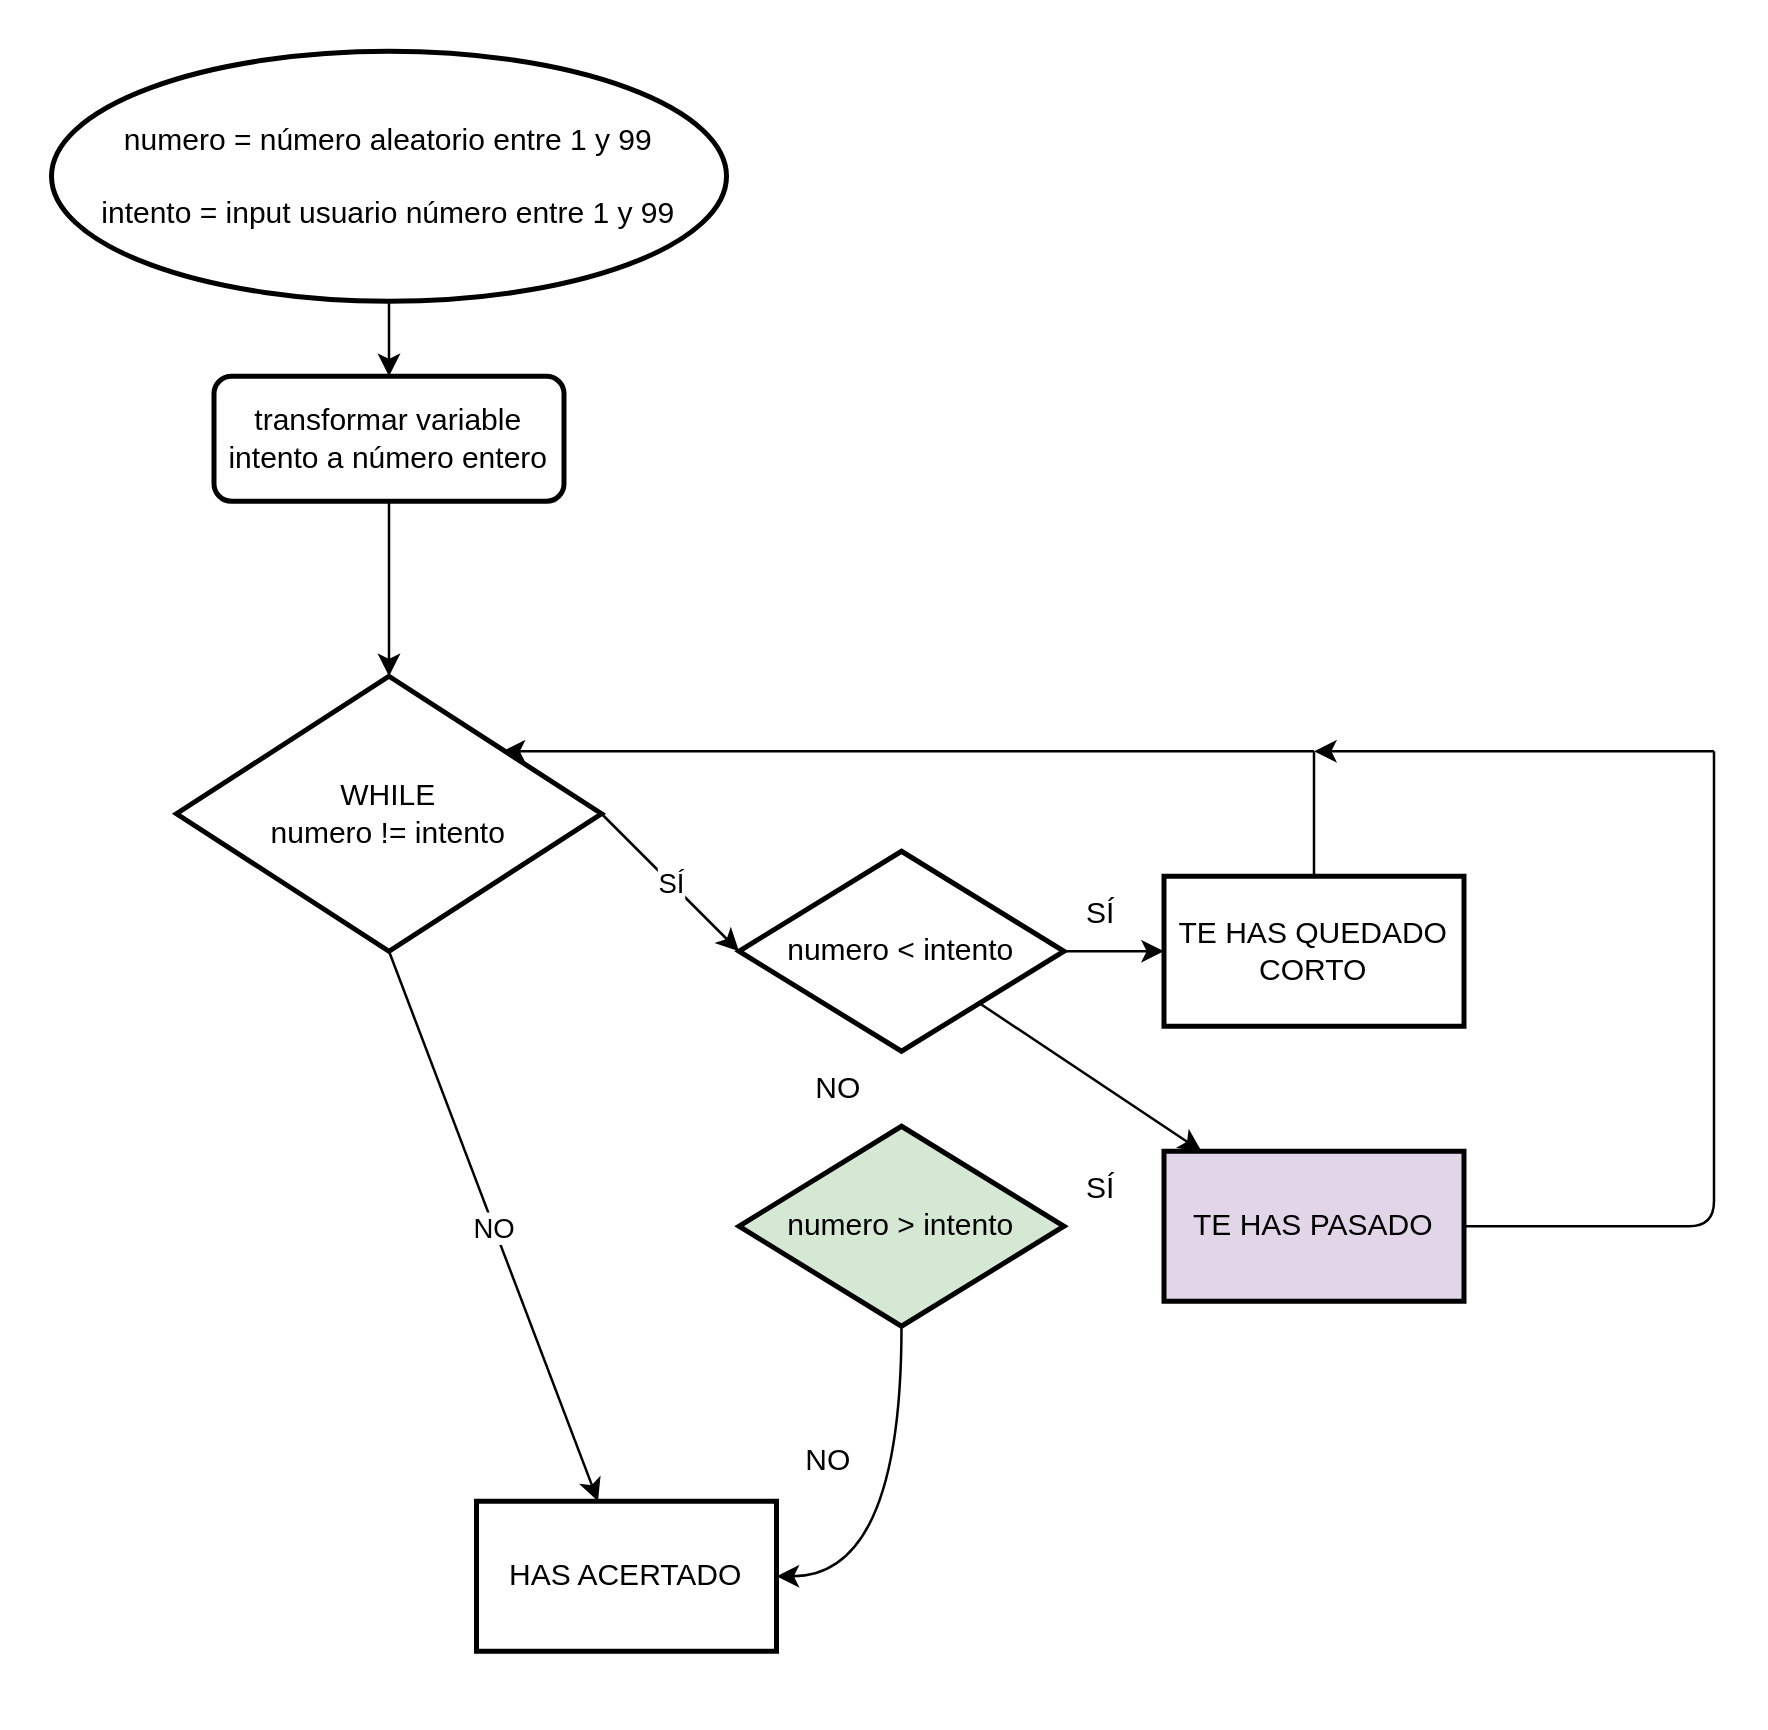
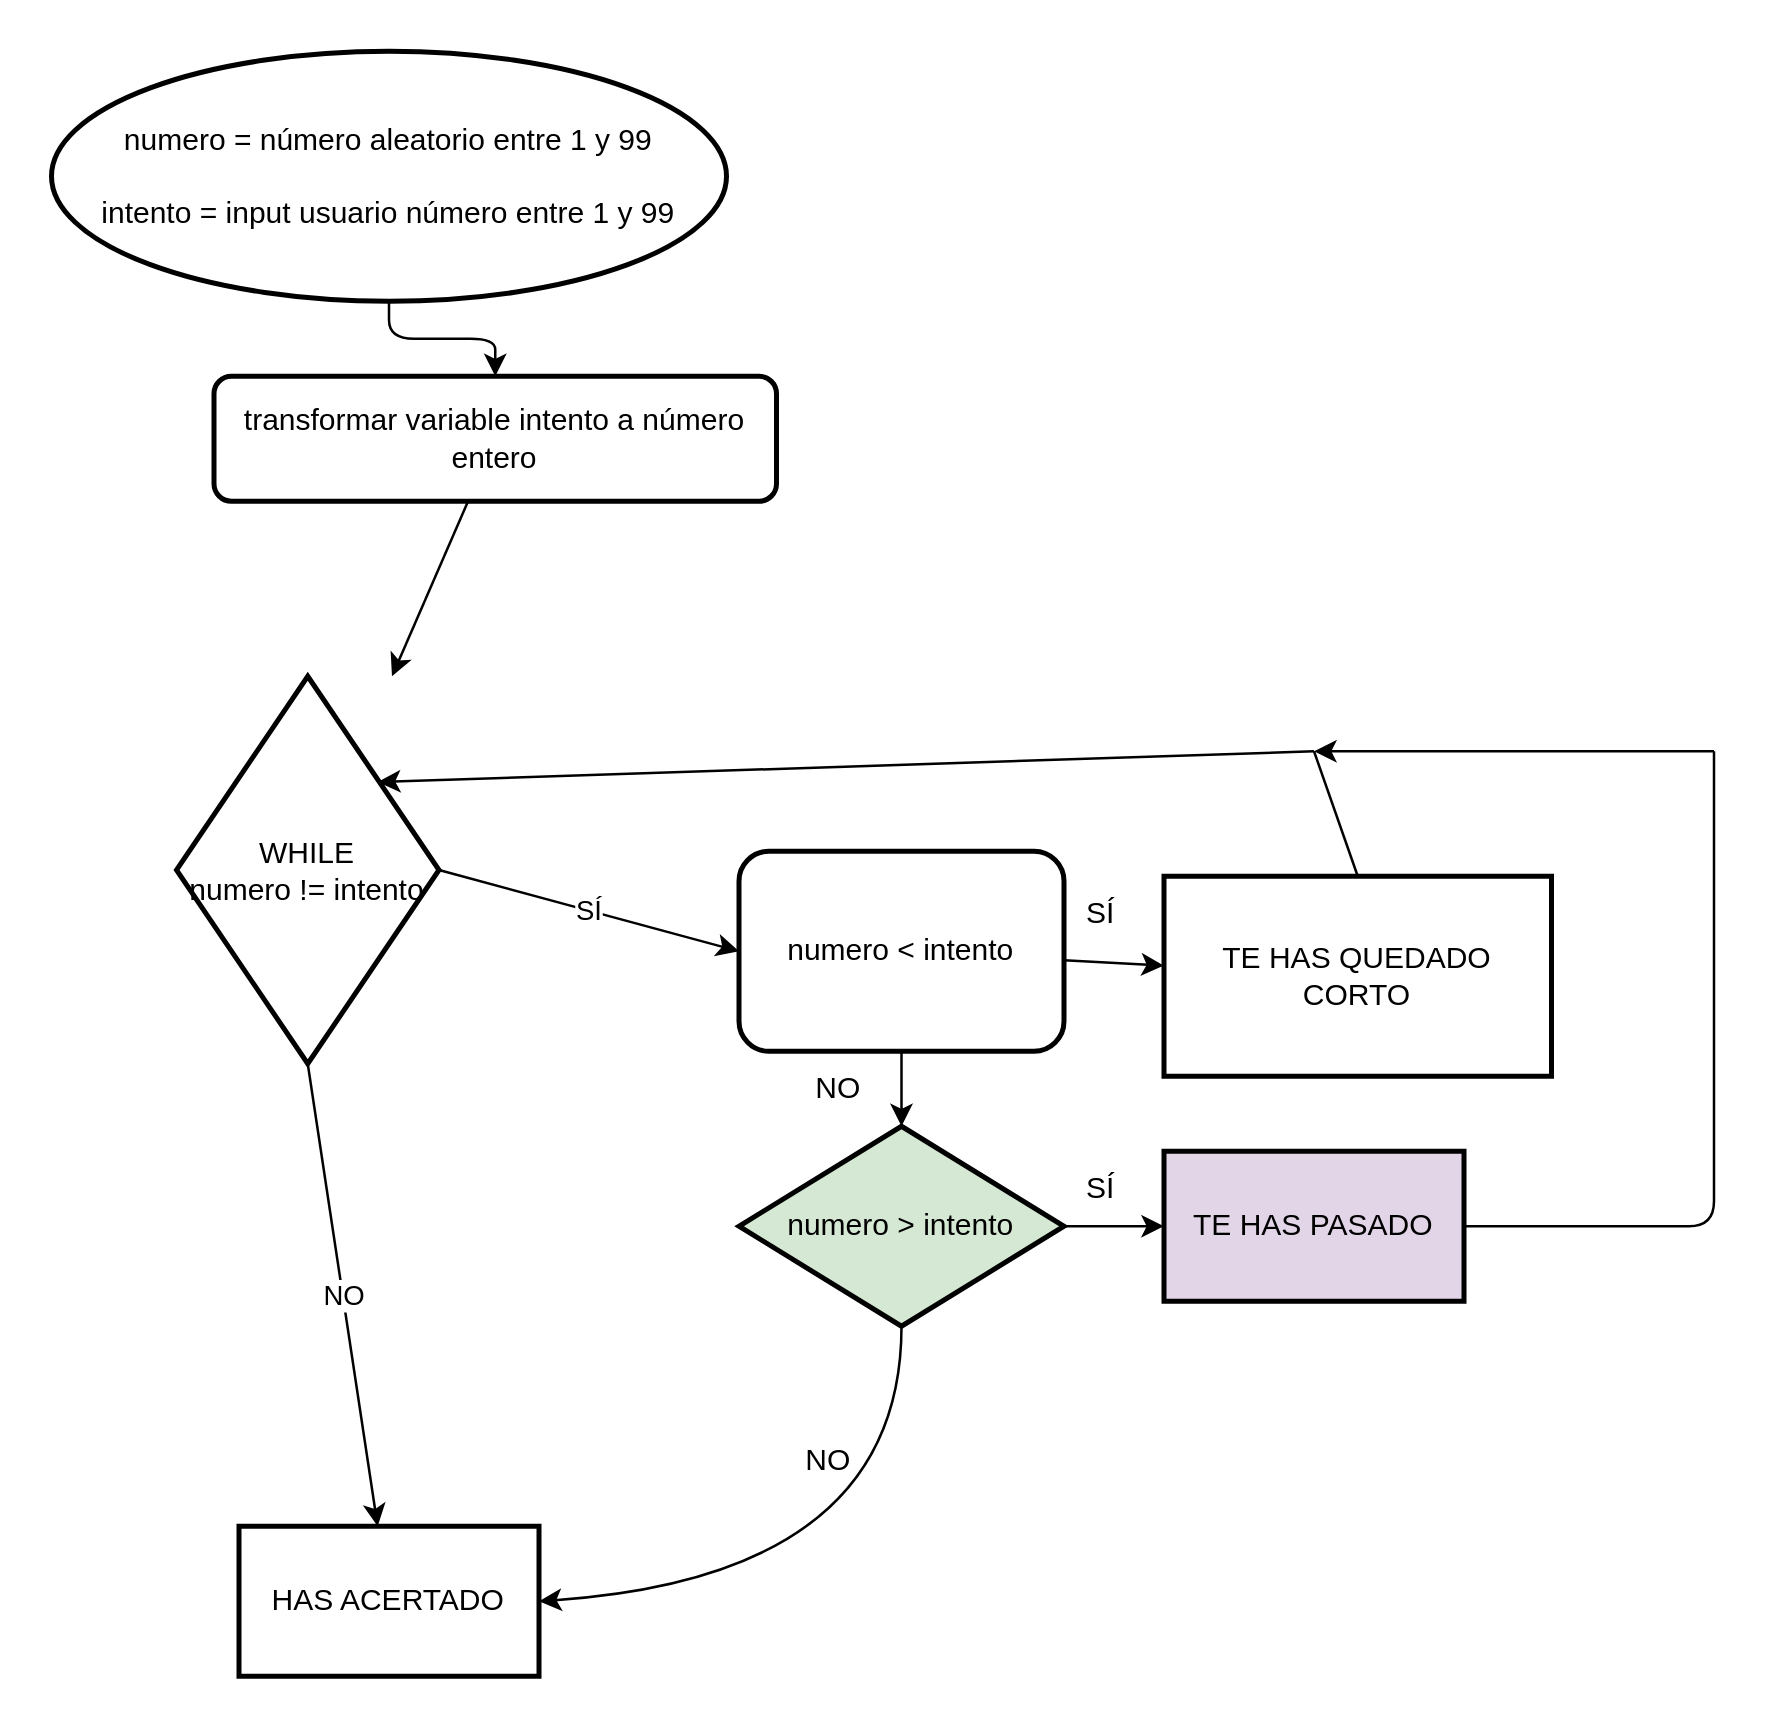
(389, 439) -> (495, 439)
(389, 814) -> (308, 870)
(901, 951) -> (901, 951)
(1314, 951) -> (1358, 976)
(1084, 1073) -> (901, 1080)
none -> (1107, 1226)
(626, 1576) -> (389, 1601)
